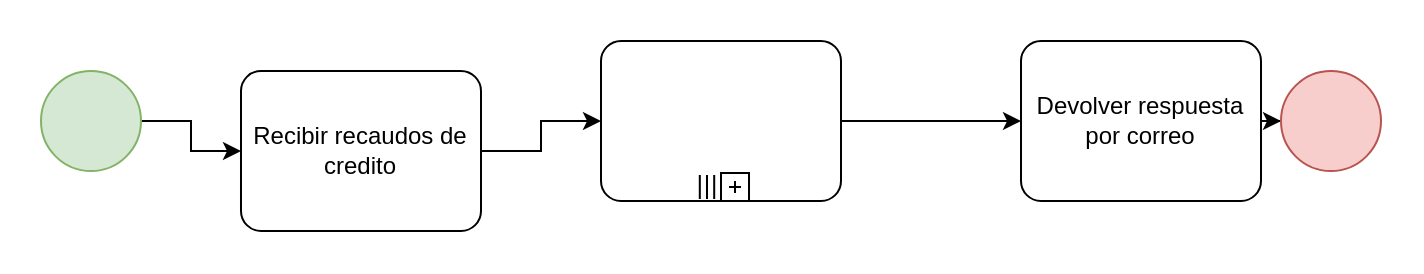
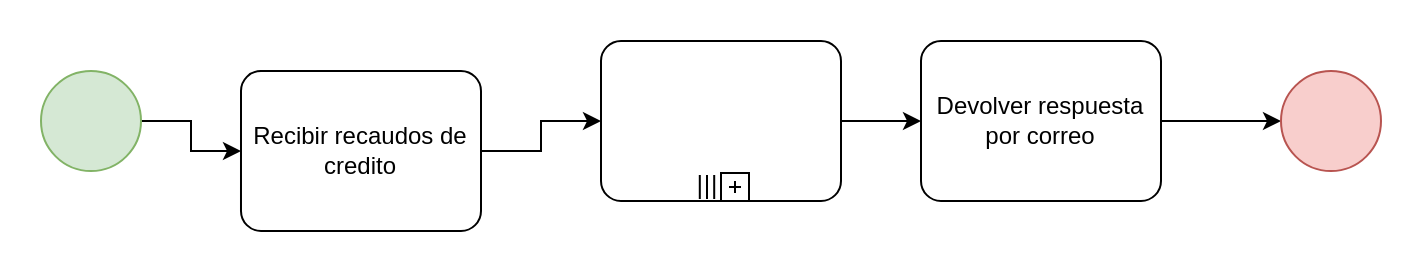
(1141, 121) -> (1041, 121)
